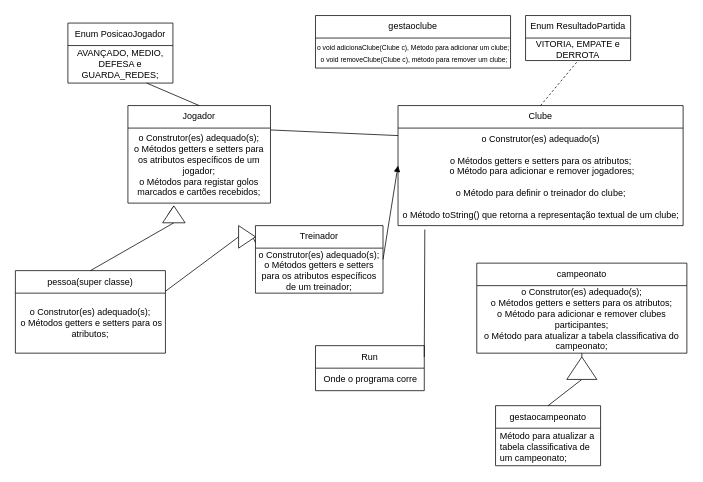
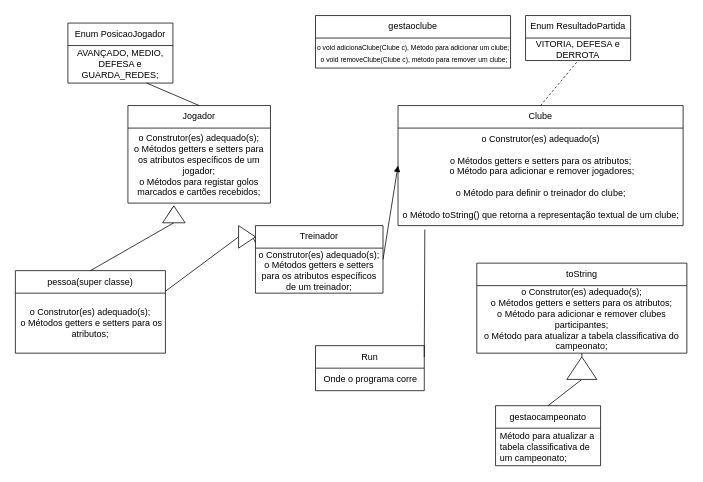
(578, 49) -> (578, 49)
(334, 133) -> none
(582, 274) -> (582, 274)
